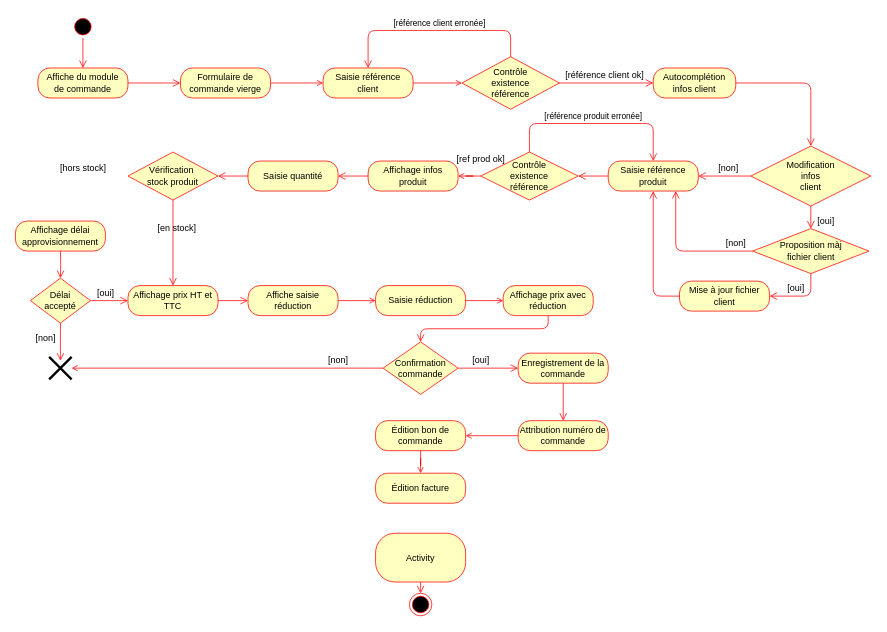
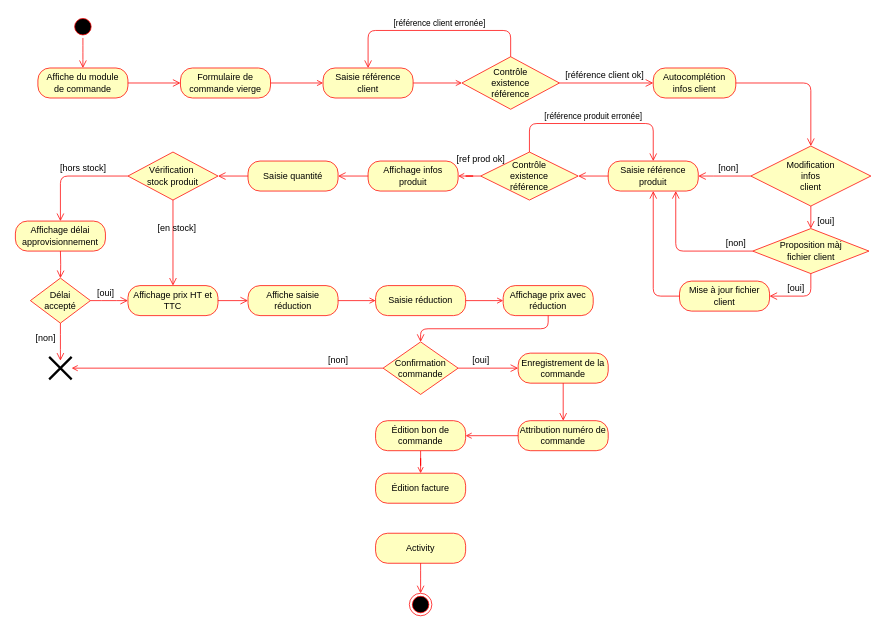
none -> (60, 196)
(420, 557) -> (420, 548)
